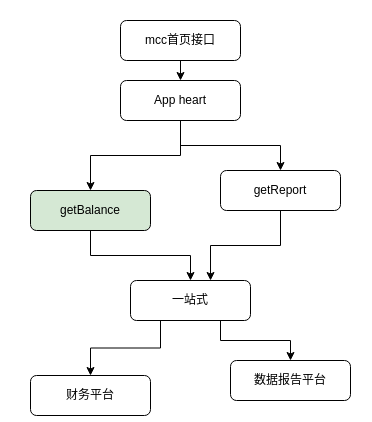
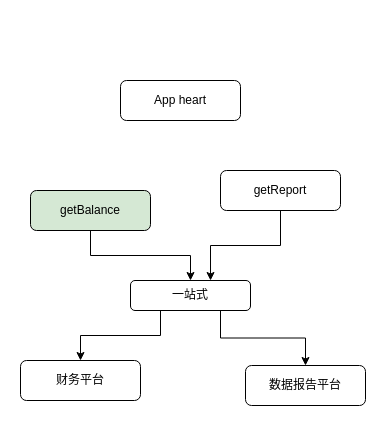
(181, 41) -> none
(181, 67) -> none
(240, 146) -> none
(126, 156) -> none
(191, 301) -> (191, 296)
(291, 381) -> (306, 386)
(91, 396) -> (81, 381)
